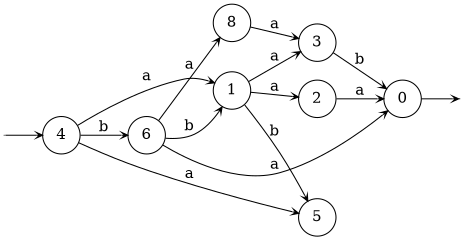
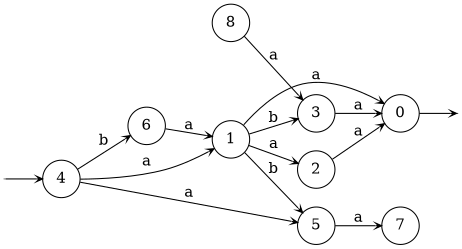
(275, 57) -> (274, 118)
(360, 60) -> (358, 106)
(185, 85) -> none
(189, 126) -> (189, 125)
(278, 173) -> (306, 83)
none -> (401, 226)
